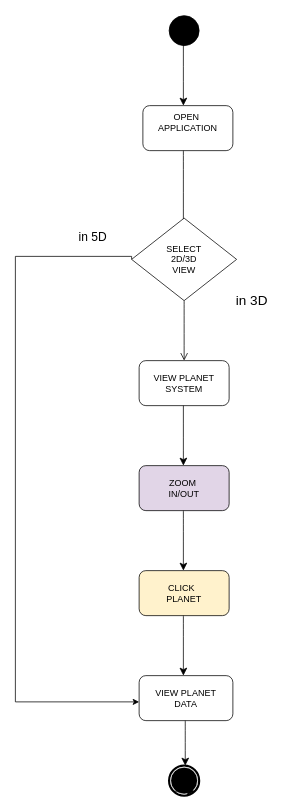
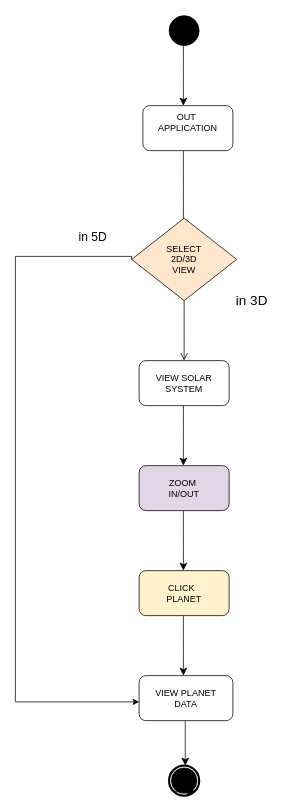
(188, 128) -> (188, 128)
(184, 259) -> (184, 259)
(184, 383) -> (184, 383)
